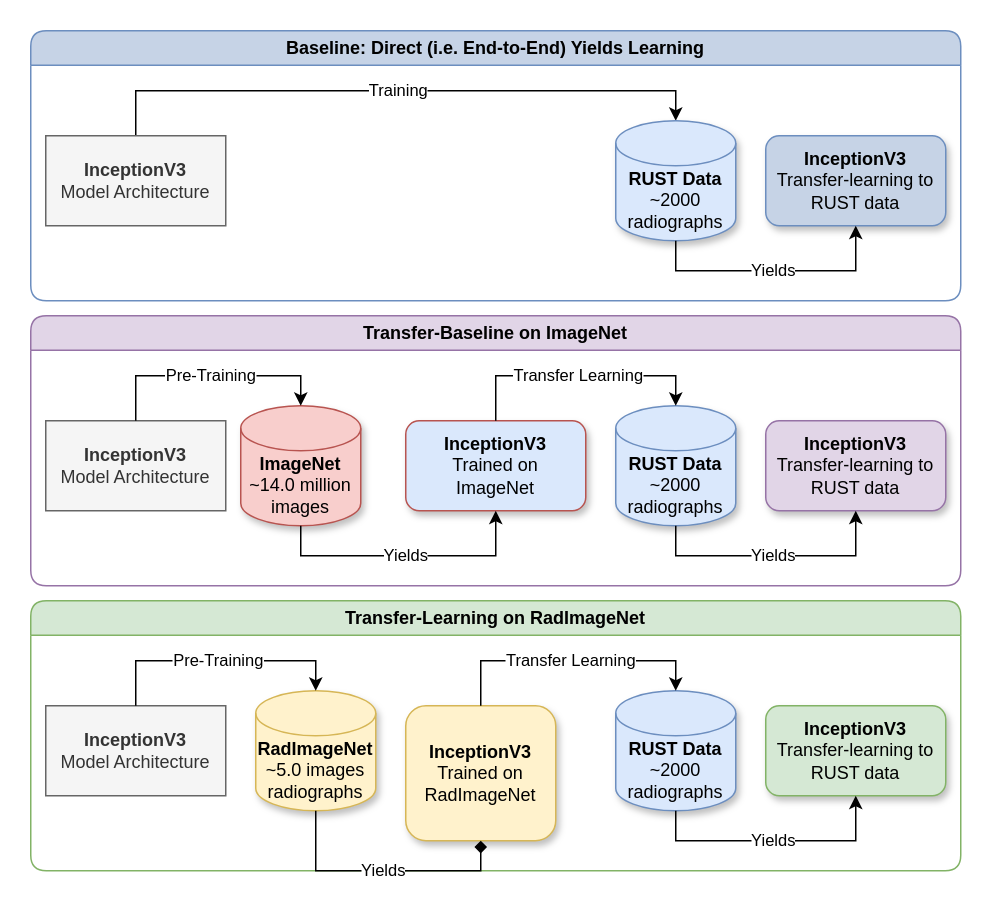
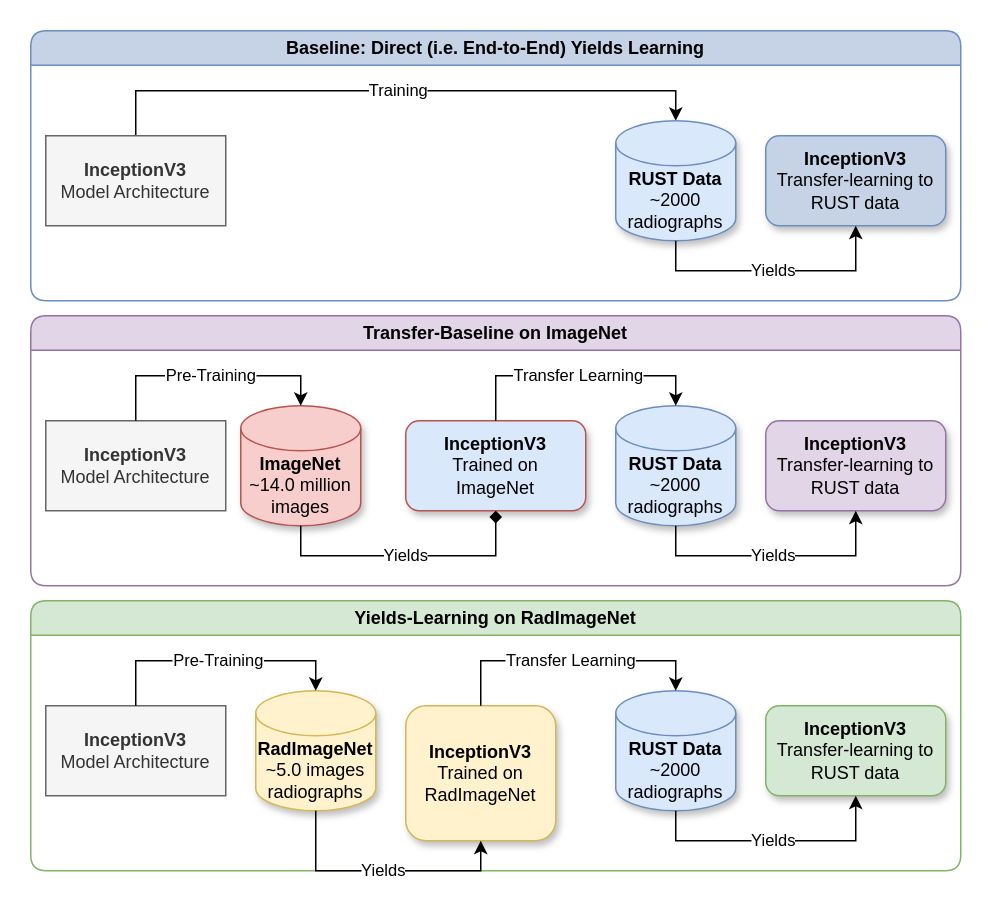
(496, 522) -> (496, 523)
(496, 619) -> (496, 619)
(481, 853) -> (481, 852)
